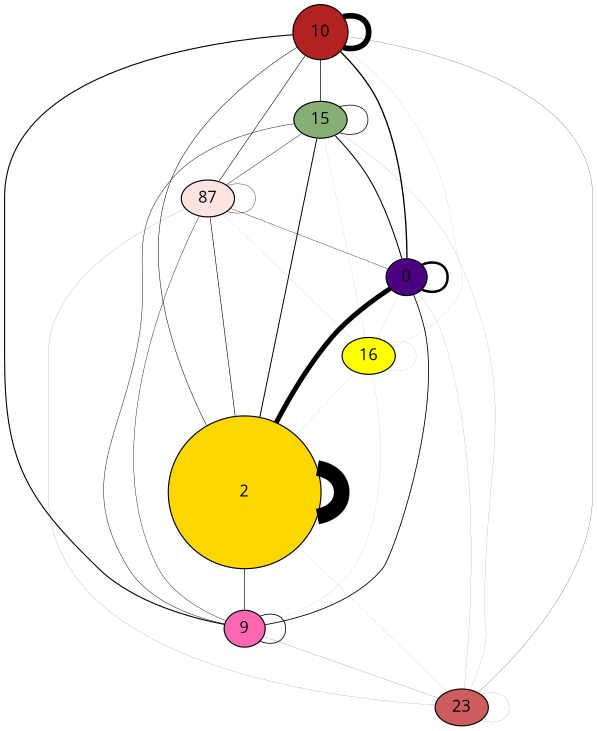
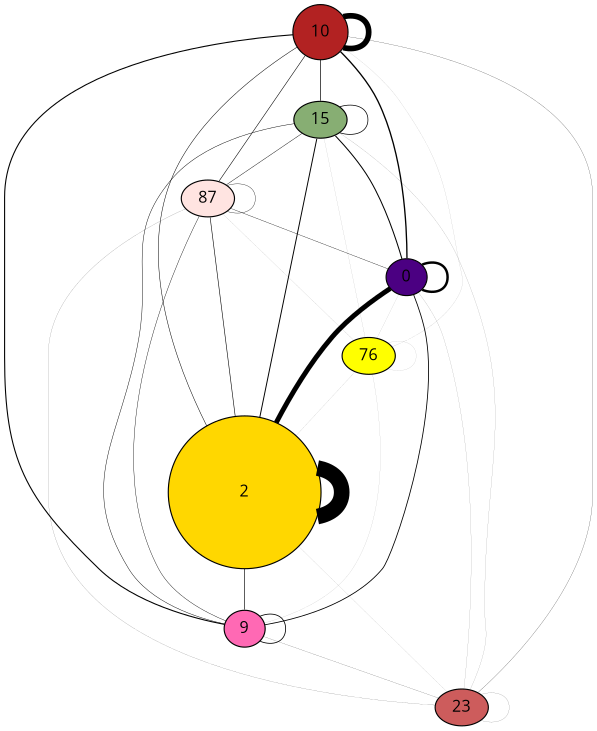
(369, 356) -> (369, 356)
